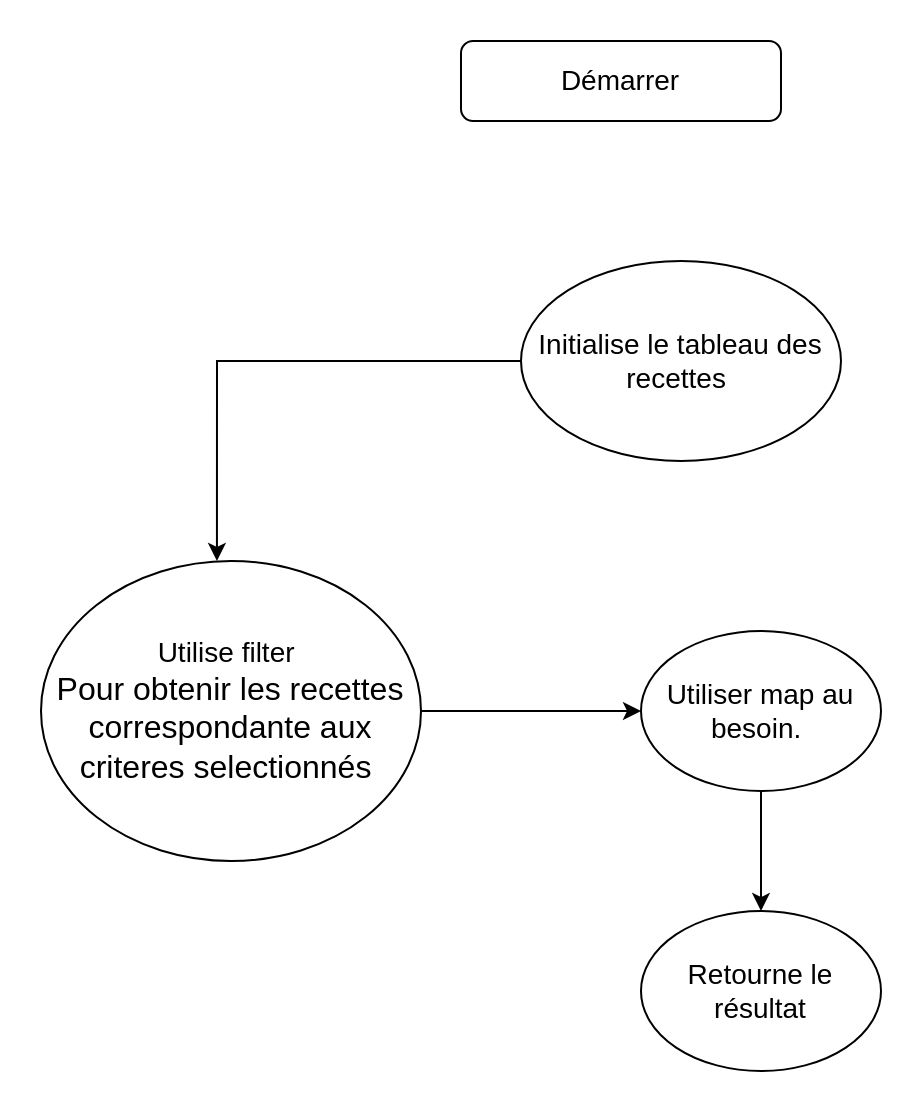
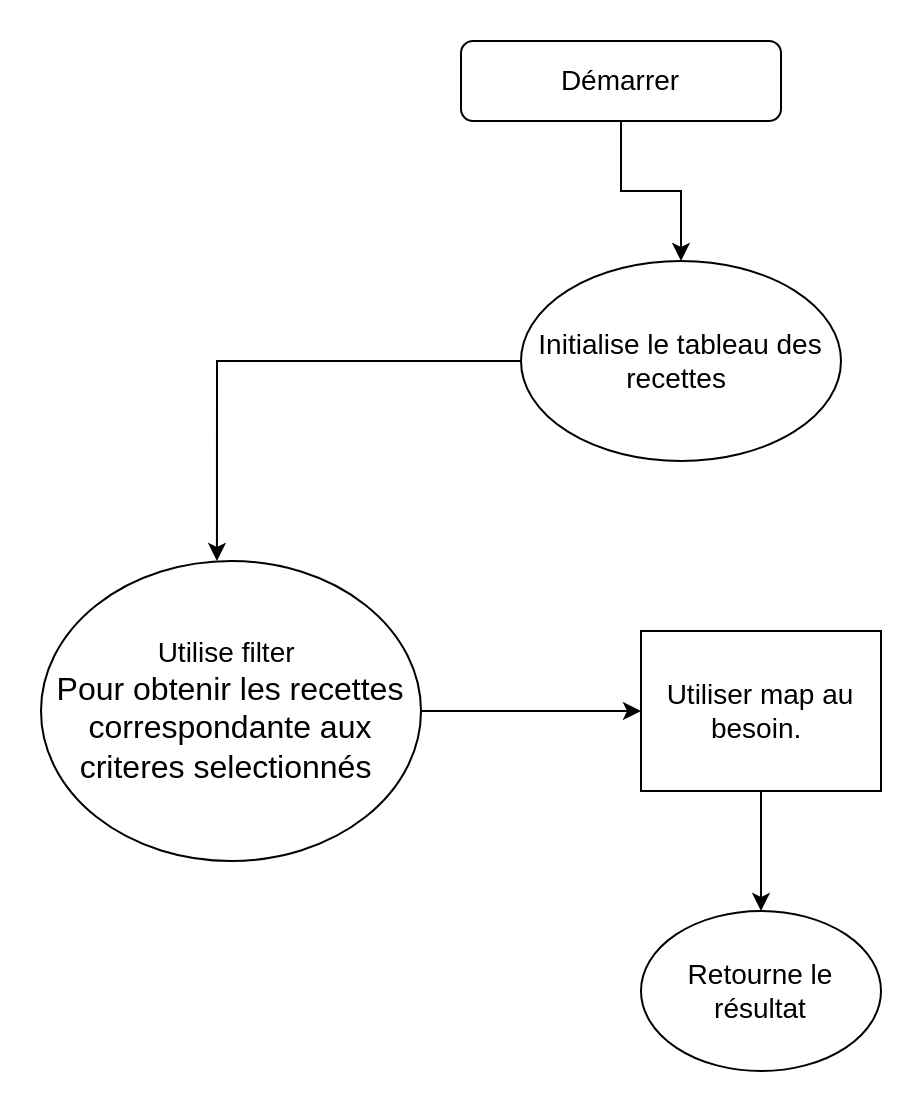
none -> (644, 191)
(761, 711) -> (761, 711)
